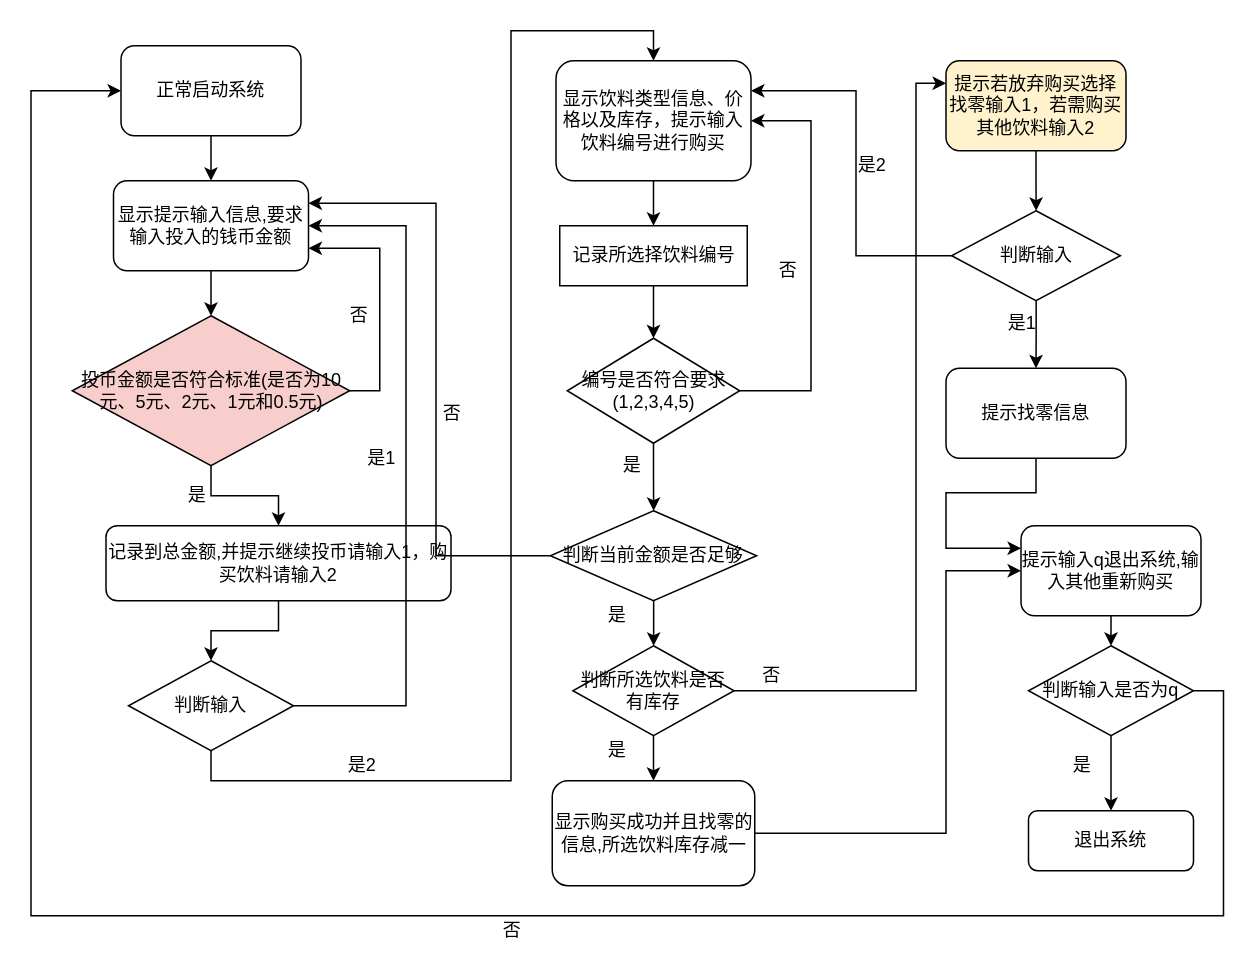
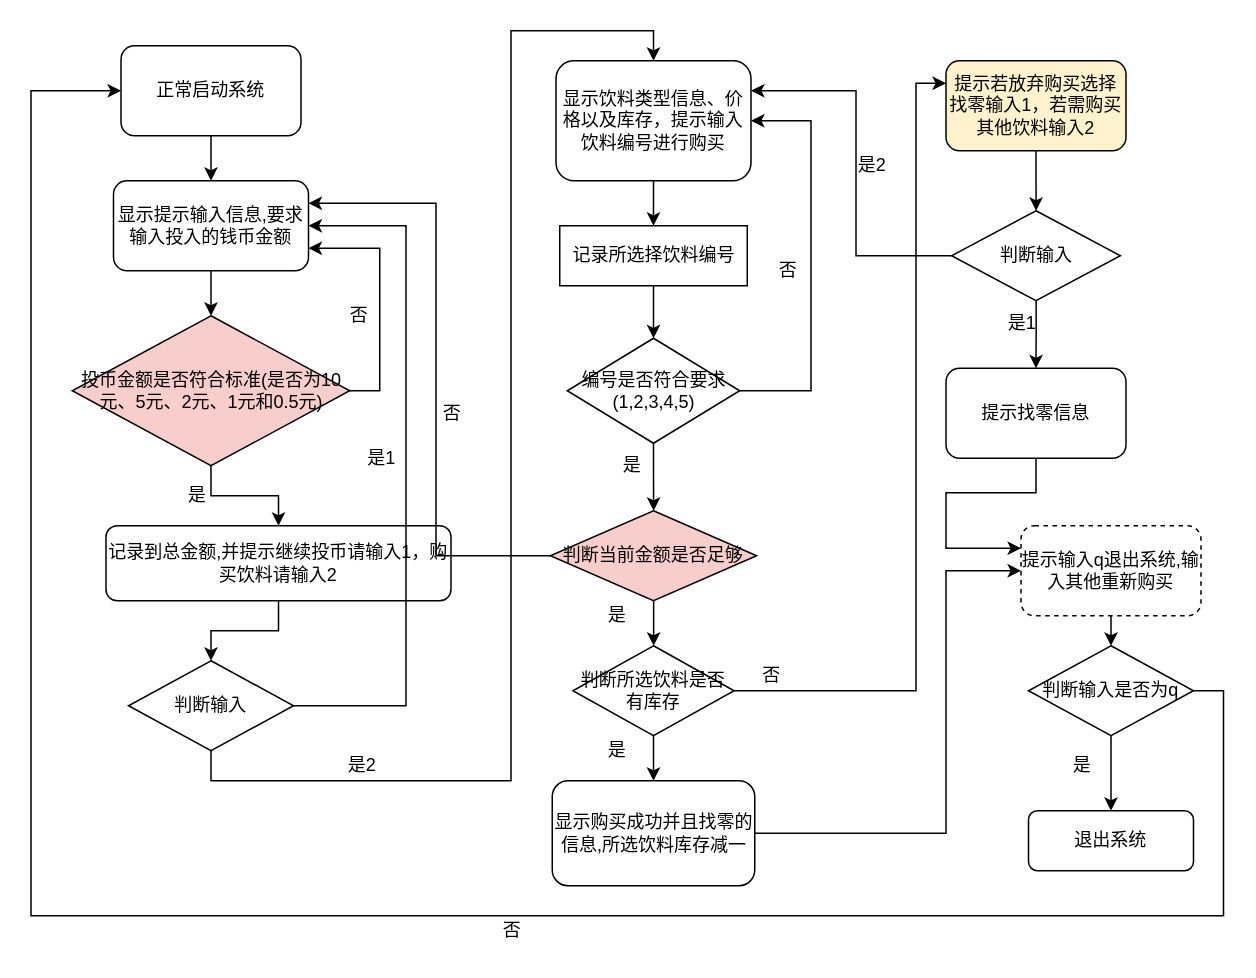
(653, 556) -> (653, 556)
(1111, 571) -> (1111, 571)
